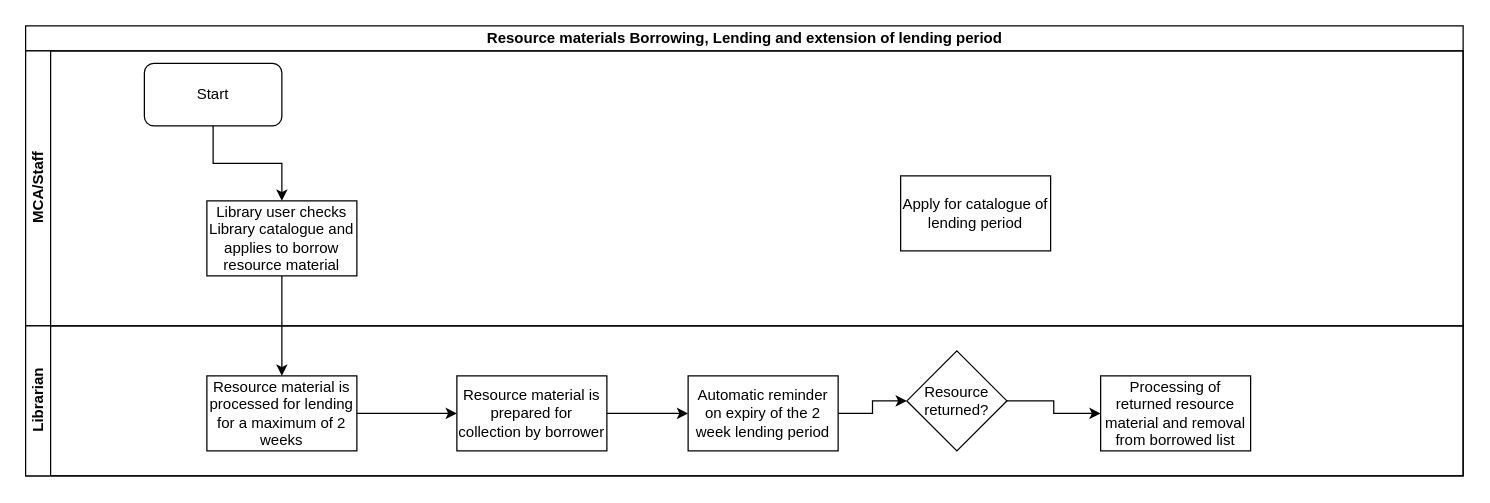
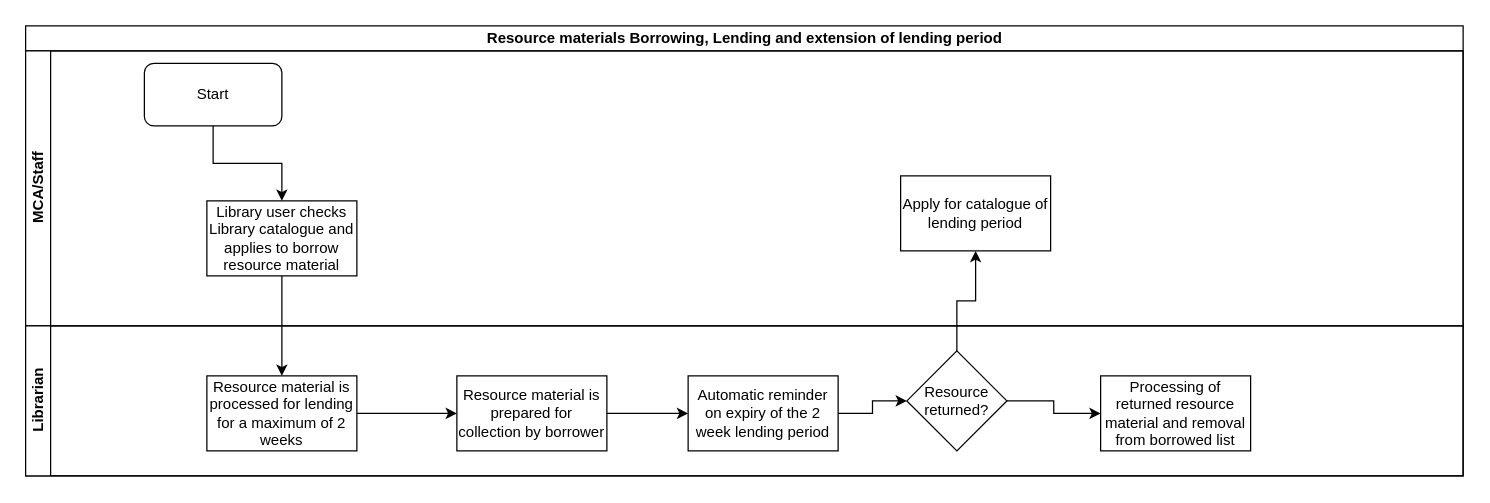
none -> (962, 301)
